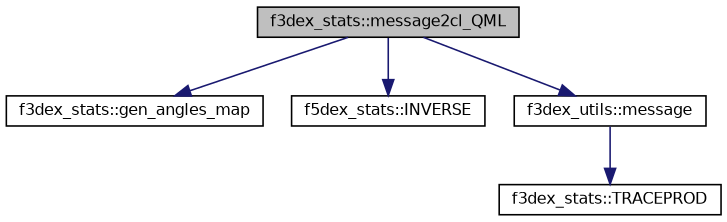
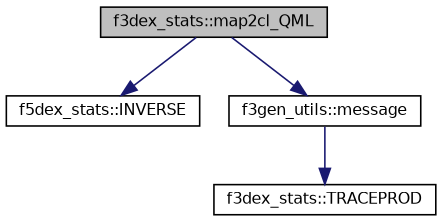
(388, 22) -> (214, 22)
(135, 111) -> none
(610, 111) -> (325, 111)
